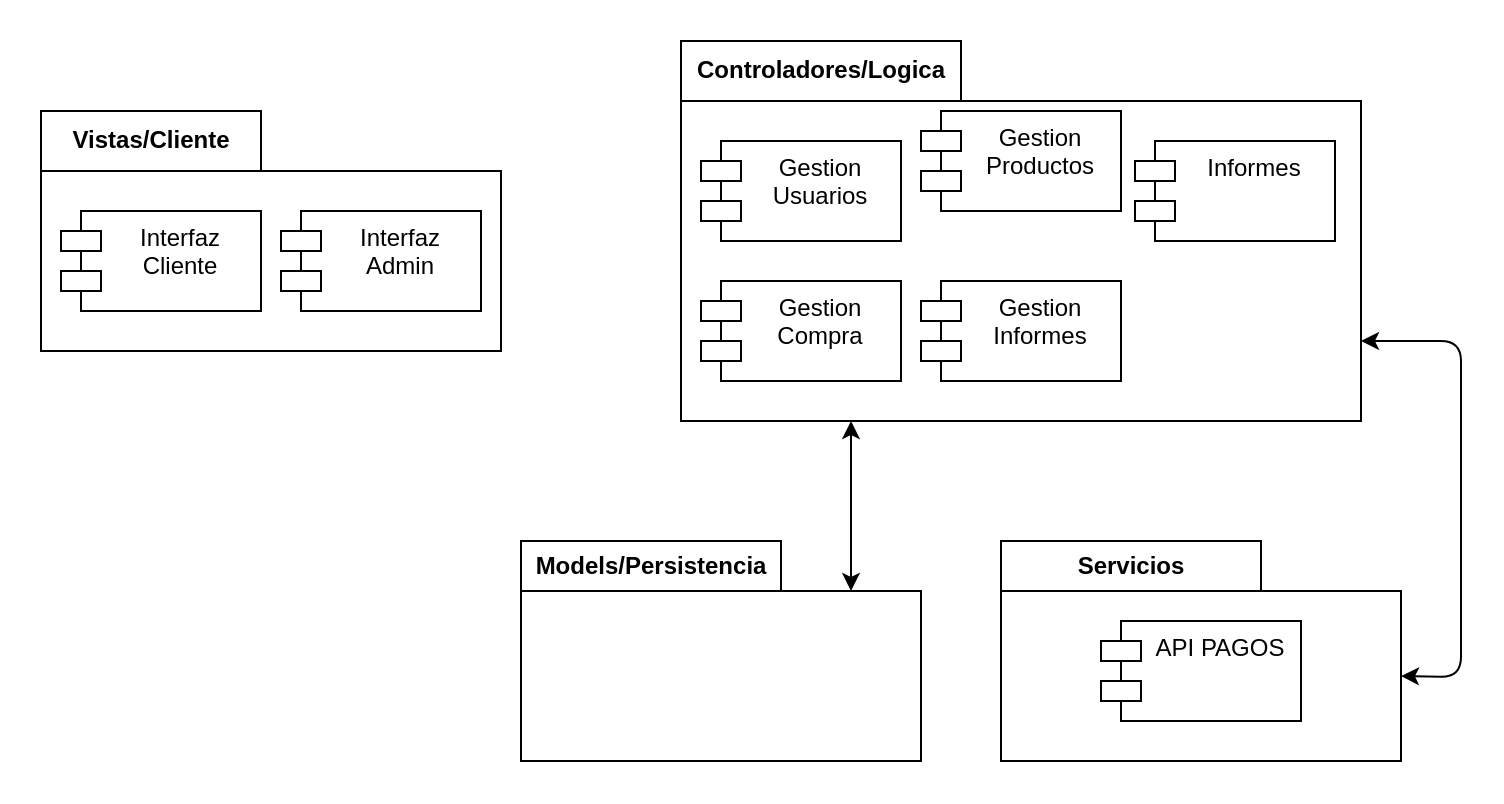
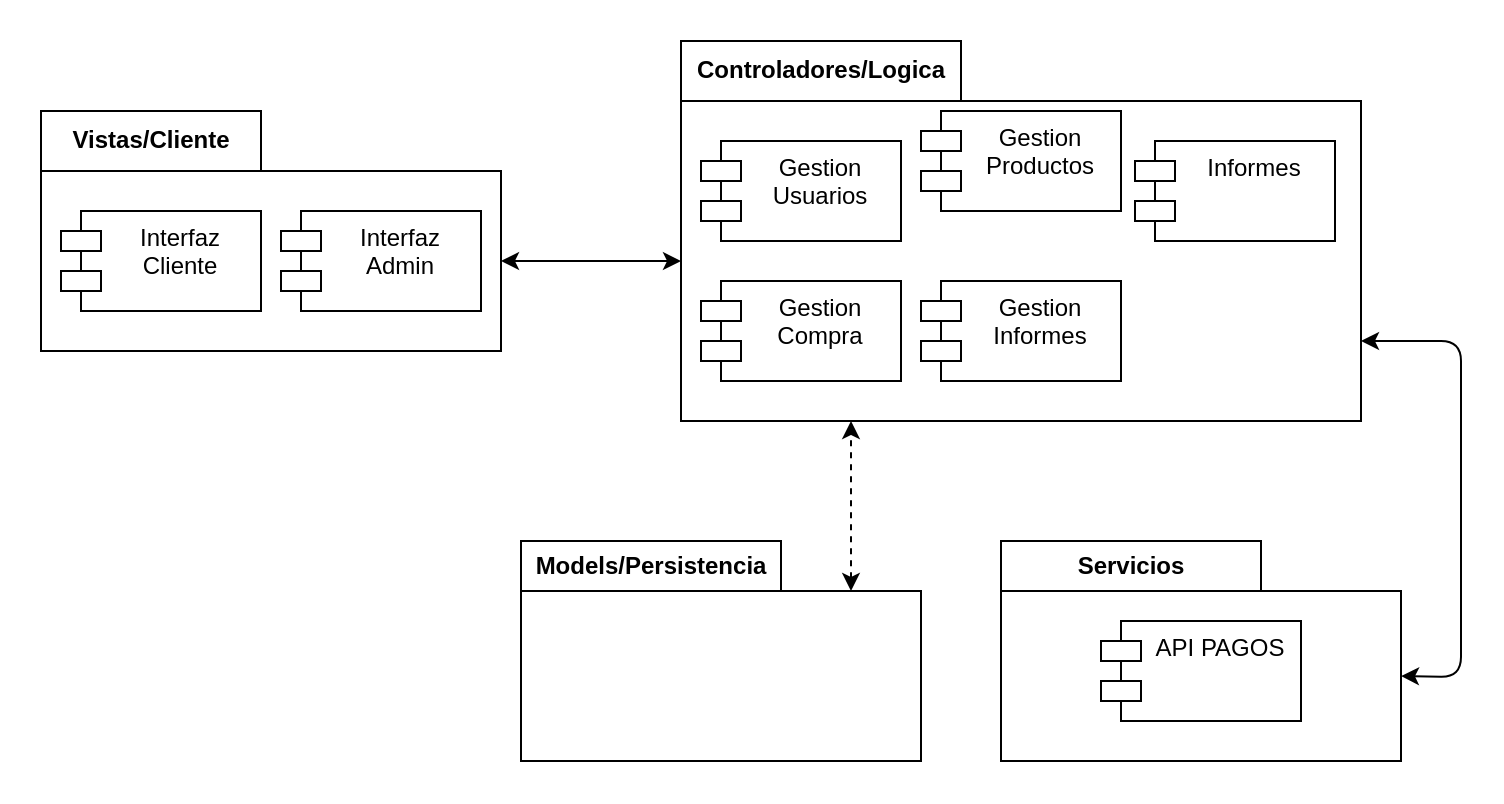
none -> (591, 261)
(851, 504) -> (851, 504)
